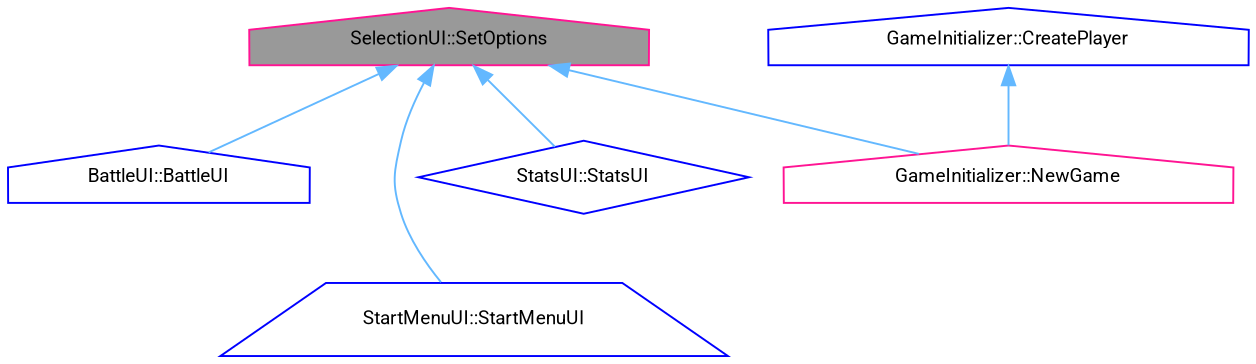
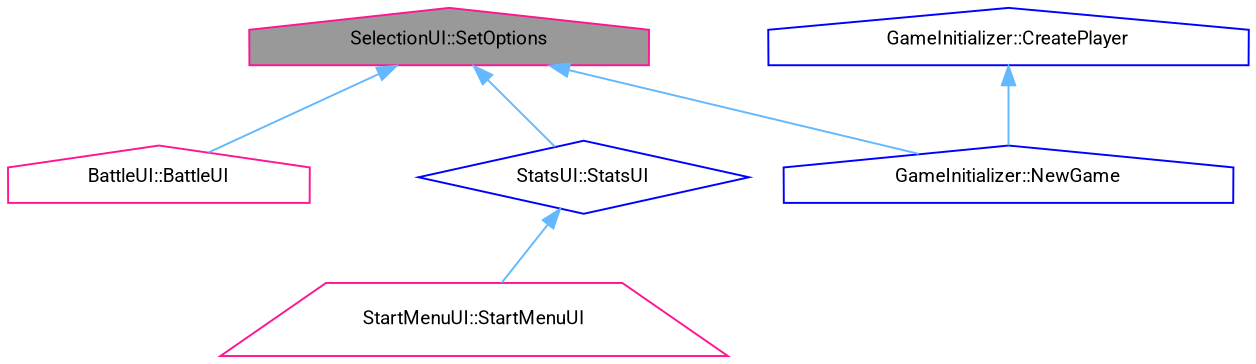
(159, 177) -> (159, 177)
(1009, 177) -> (1009, 177)
(395, 186) -> (525, 254)
(474, 319) -> (474, 319)
